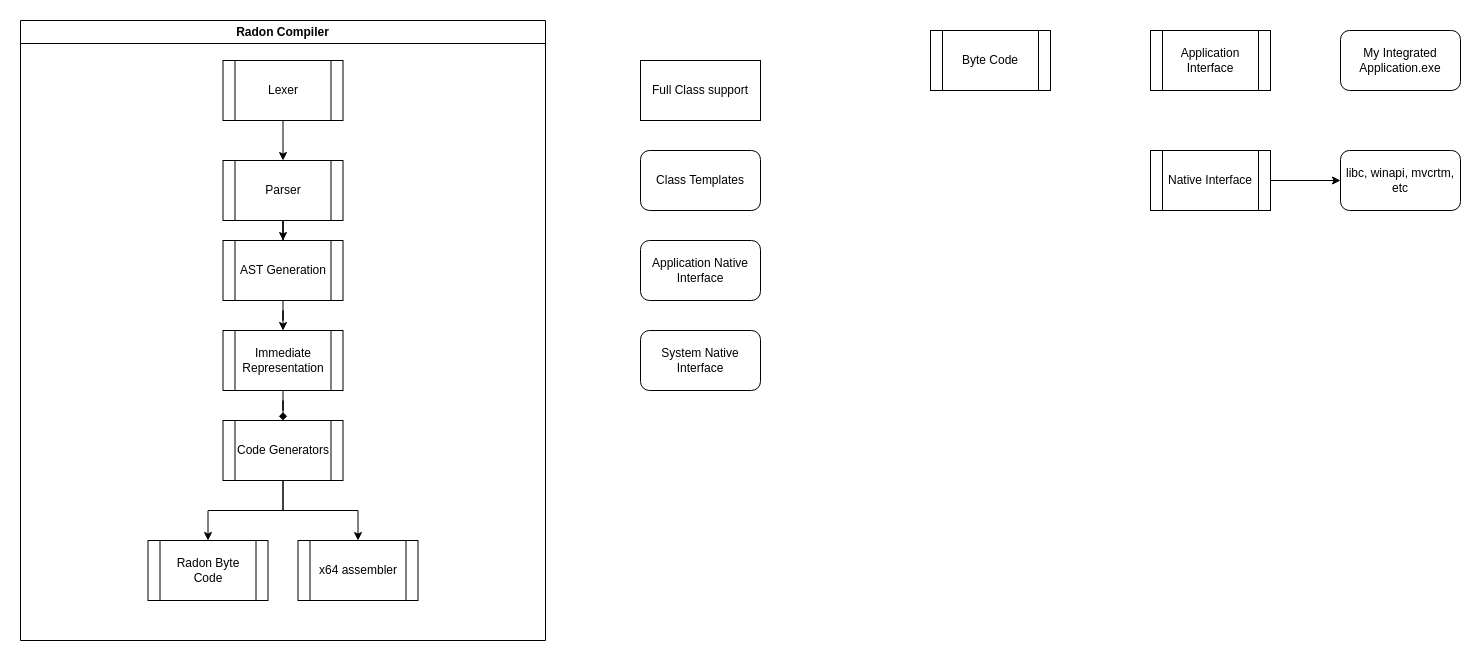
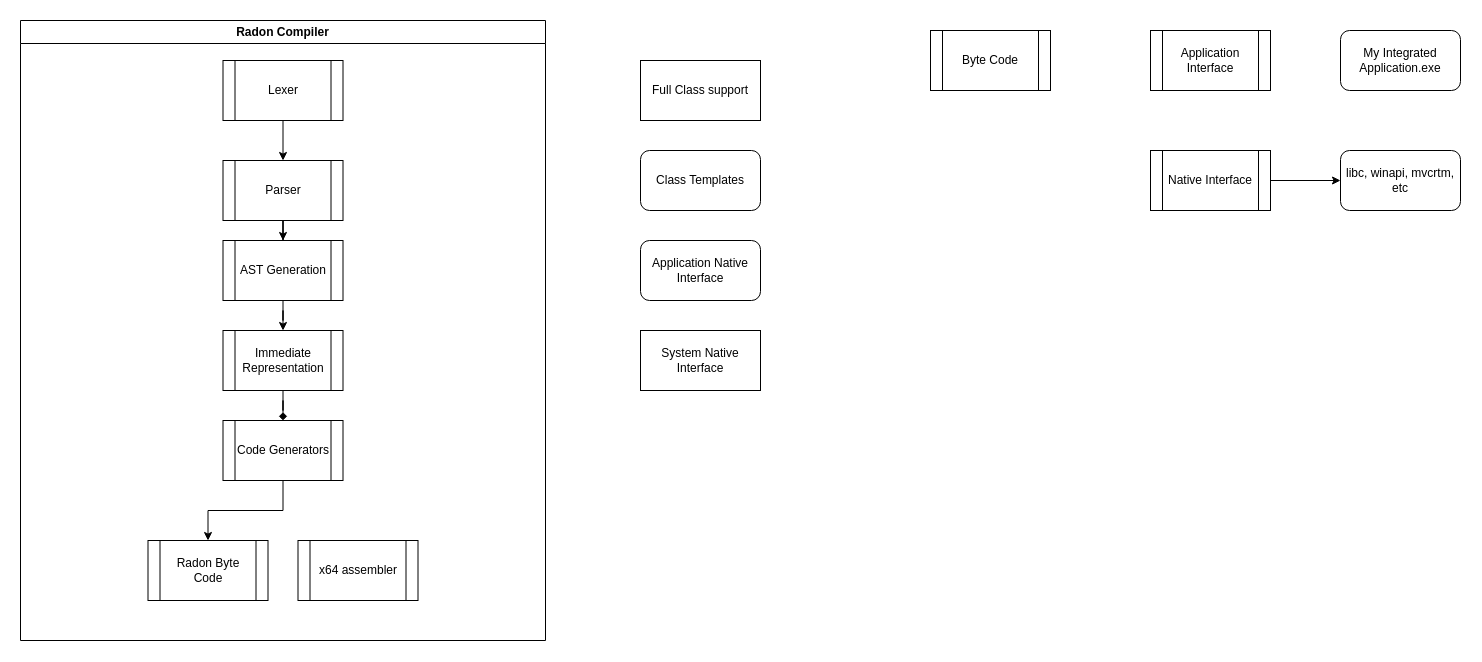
(701, 361) -> (701, 361)
(333, 511) -> none
